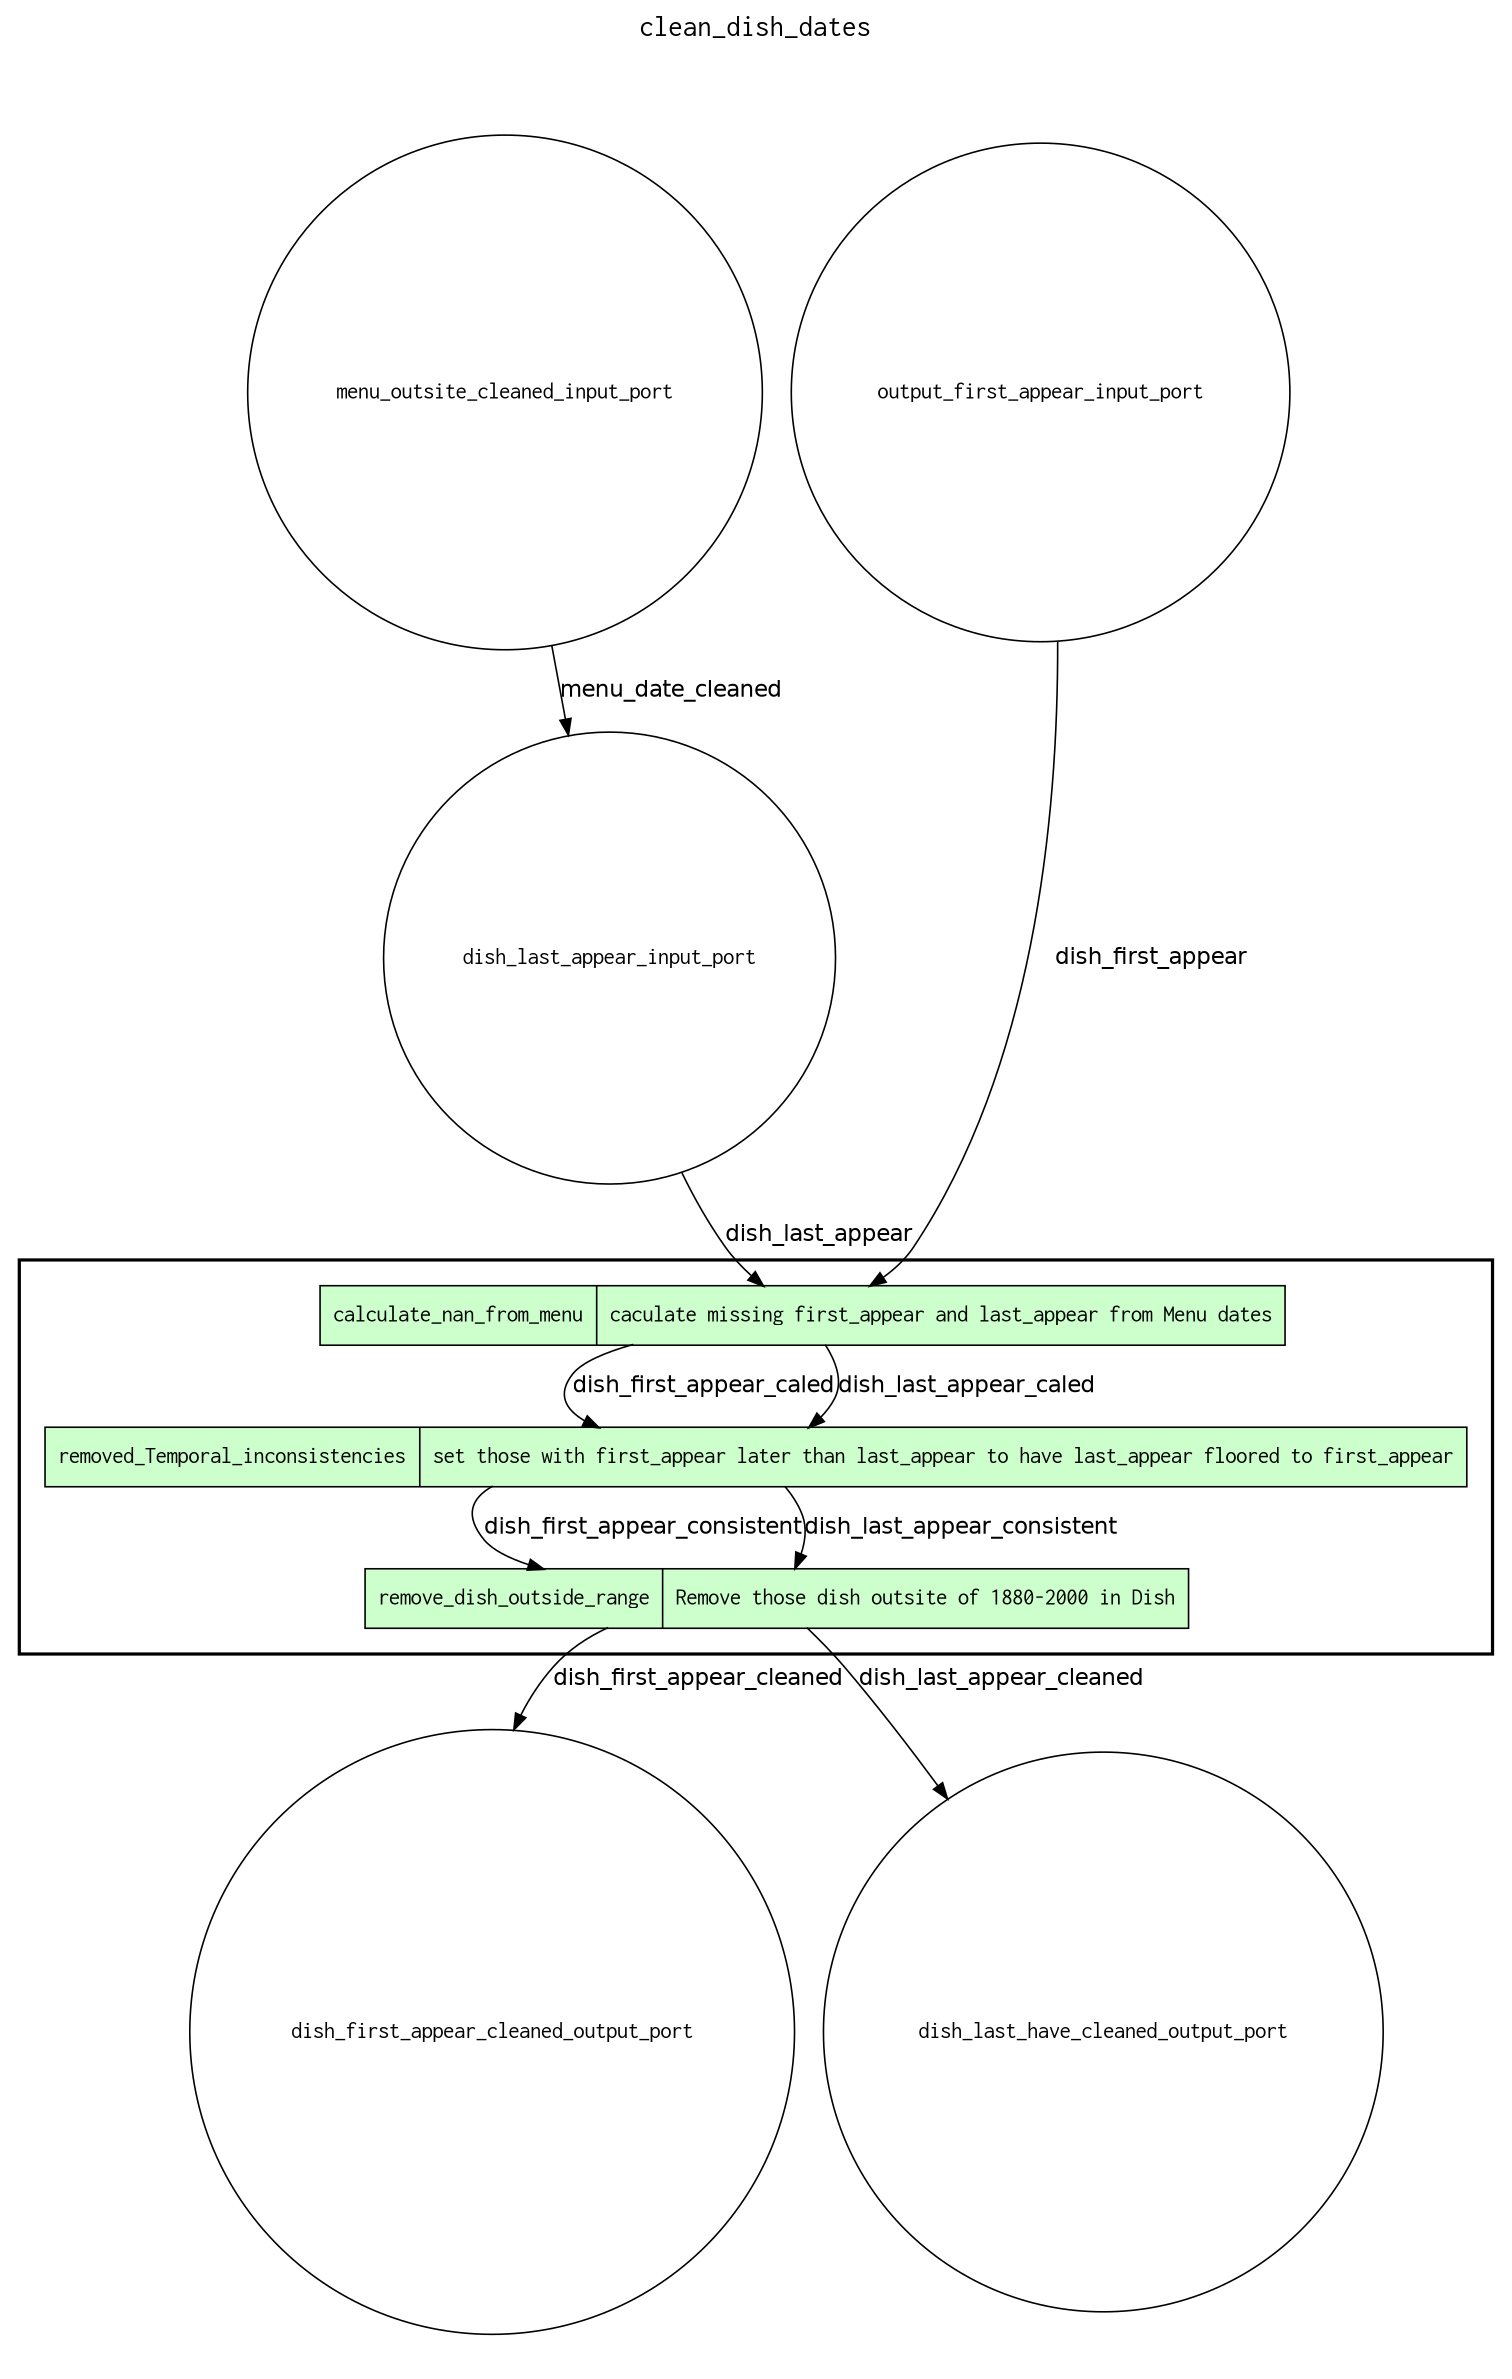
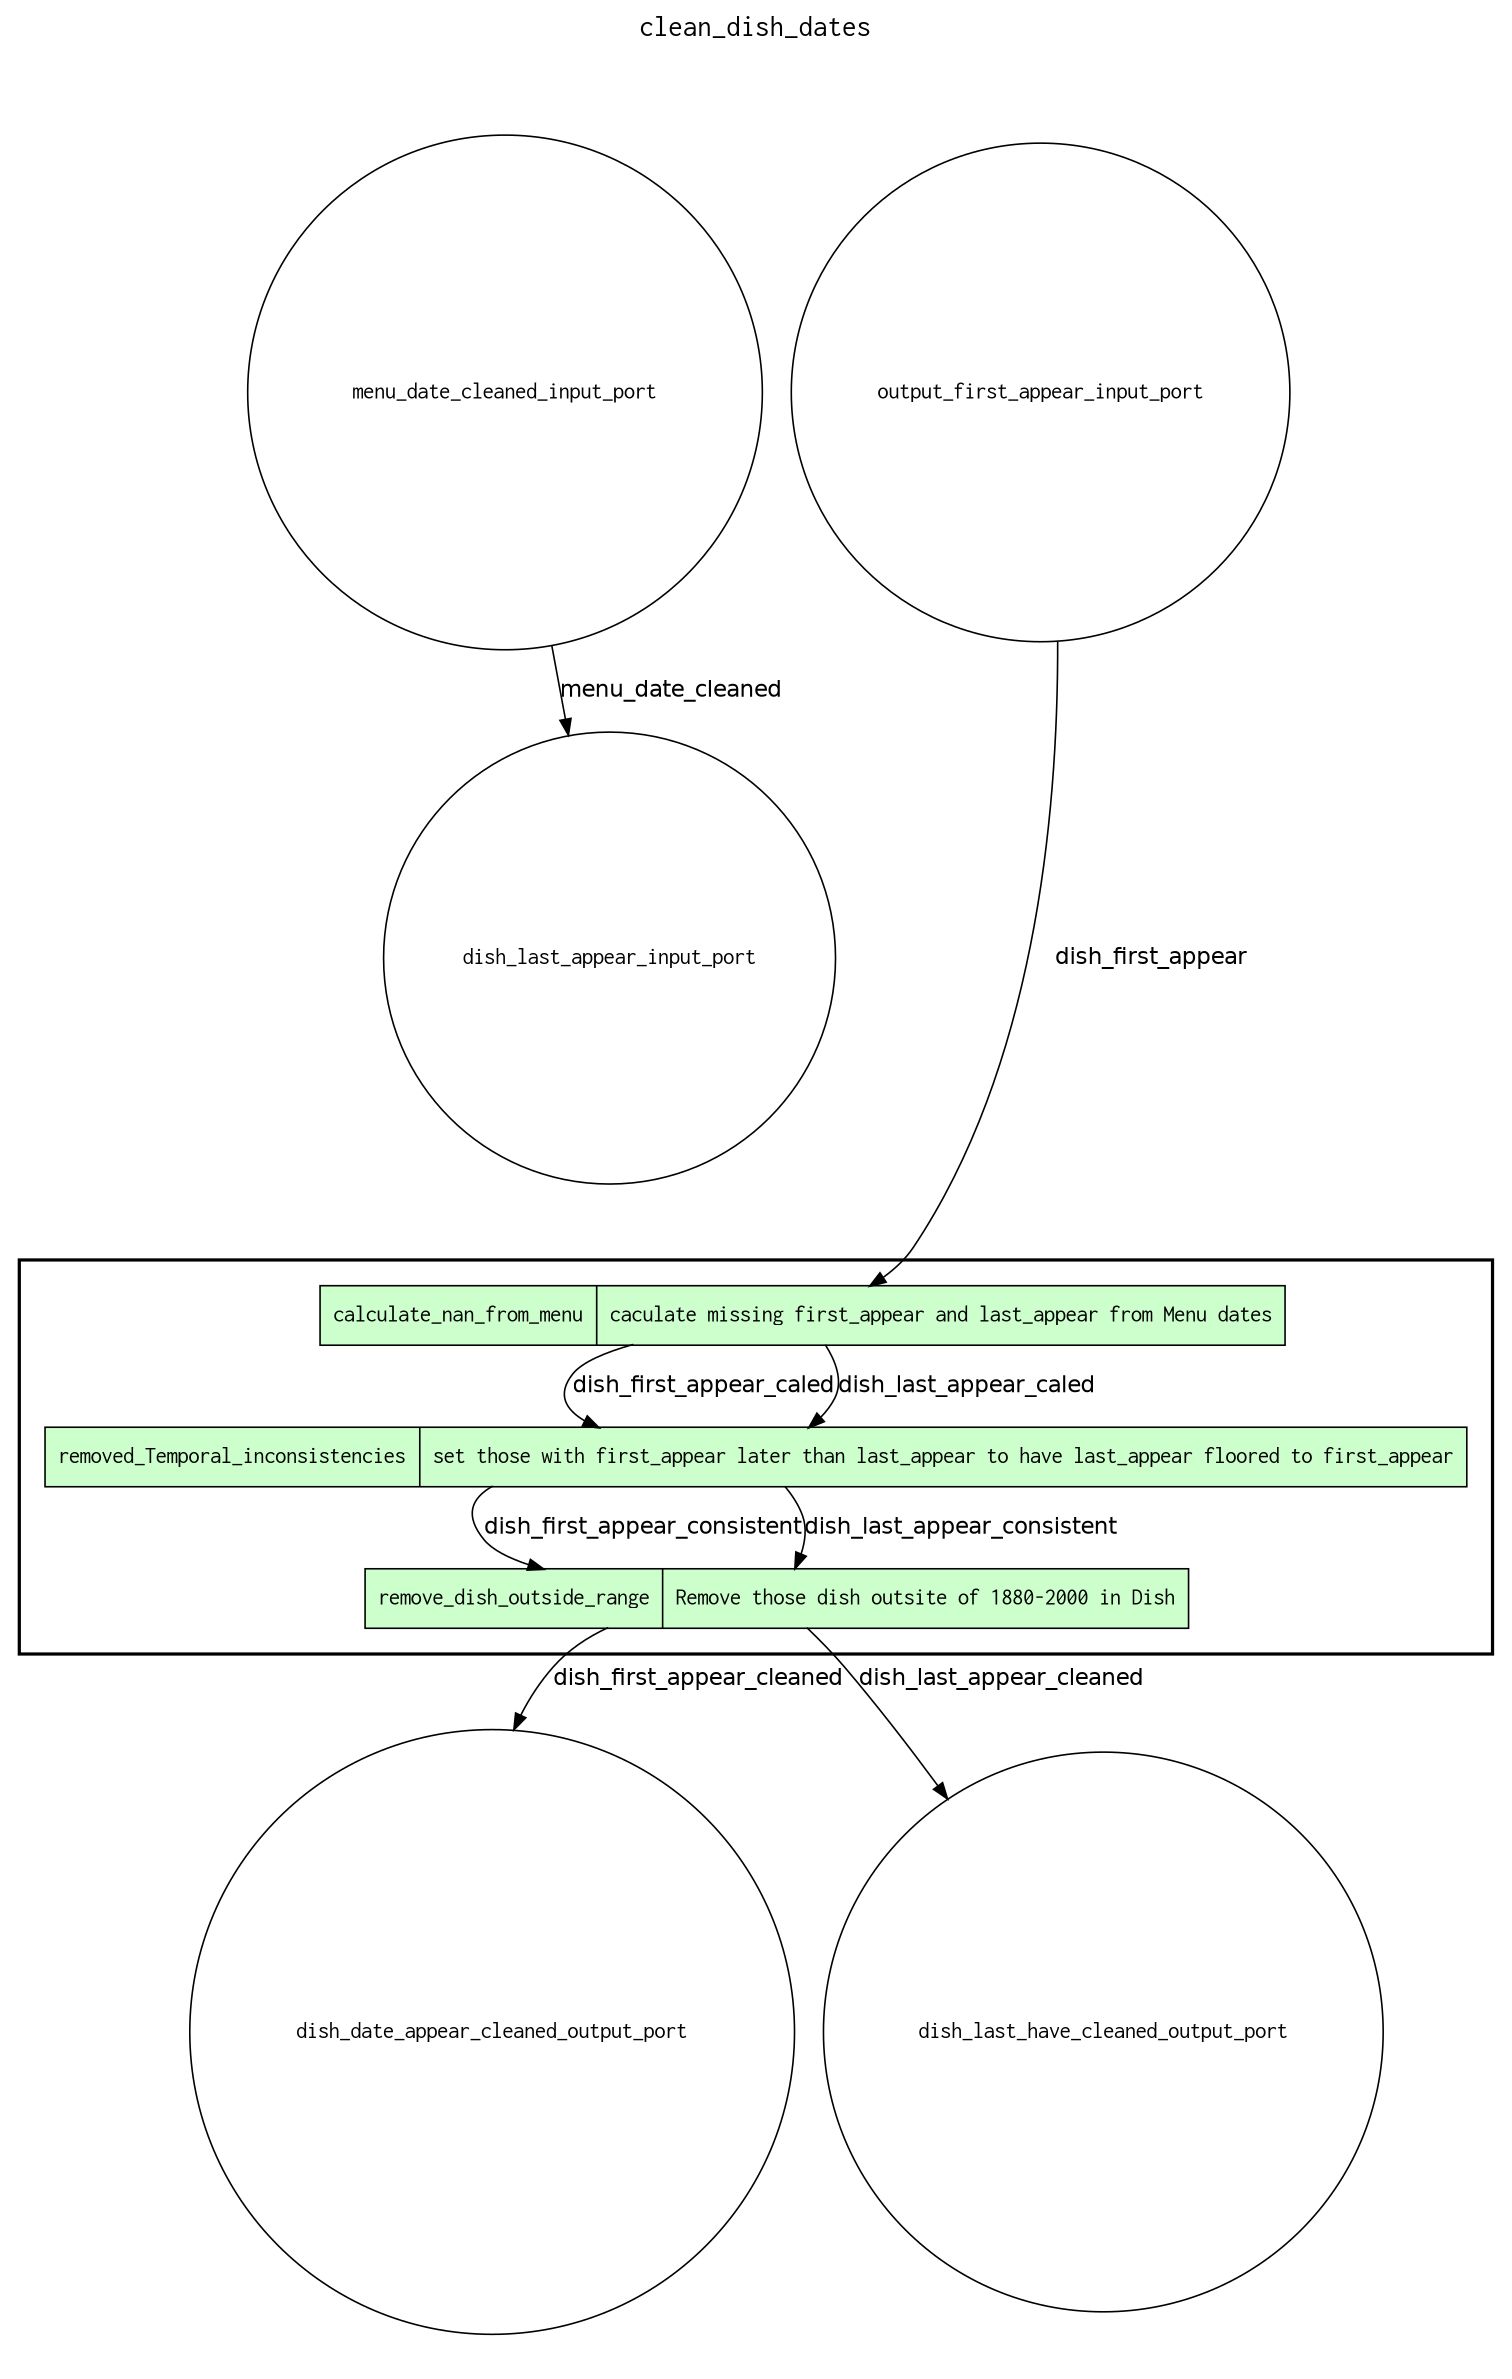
(505, 392) -> (505, 392)
(712, 1227) -> none
(492, 2032) -> (492, 2032)
